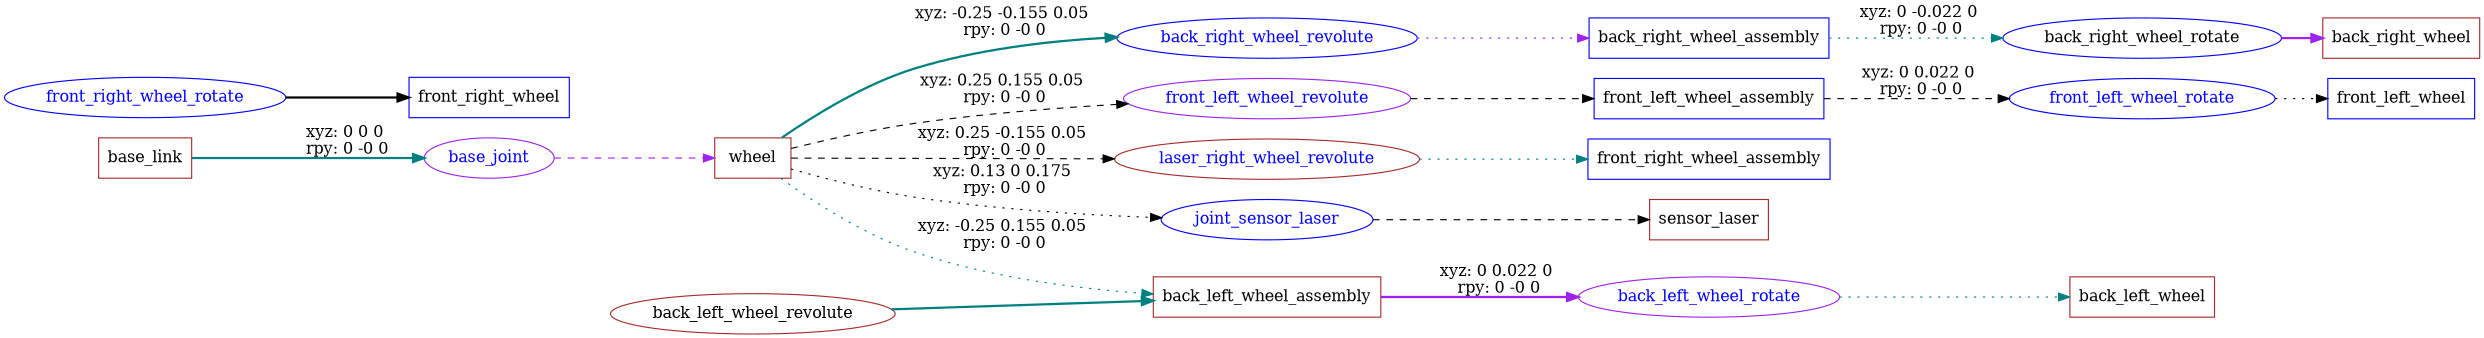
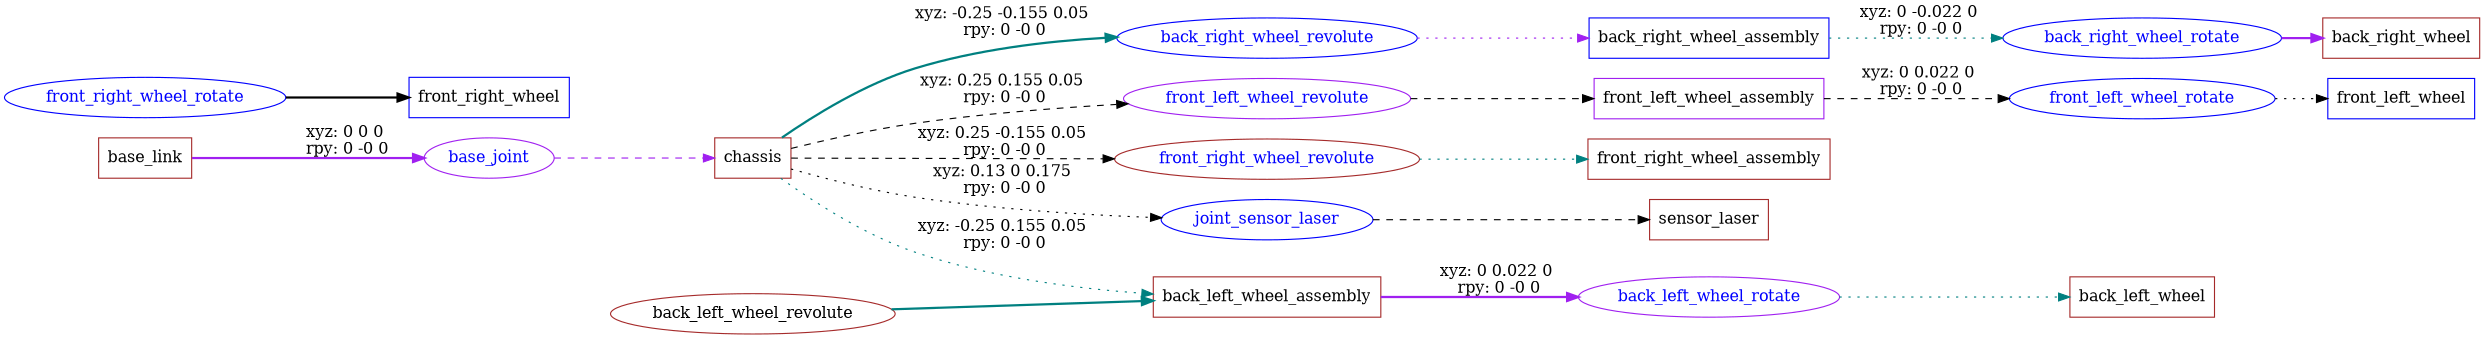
(2142, 38) -> (2142, 38)
(1709, 99) -> (1709, 99)
(302, 158) -> (302, 158)
(753, 158) -> (753, 158)
(1267, 159) -> (1267, 159)
(1709, 159) -> (1709, 159)
